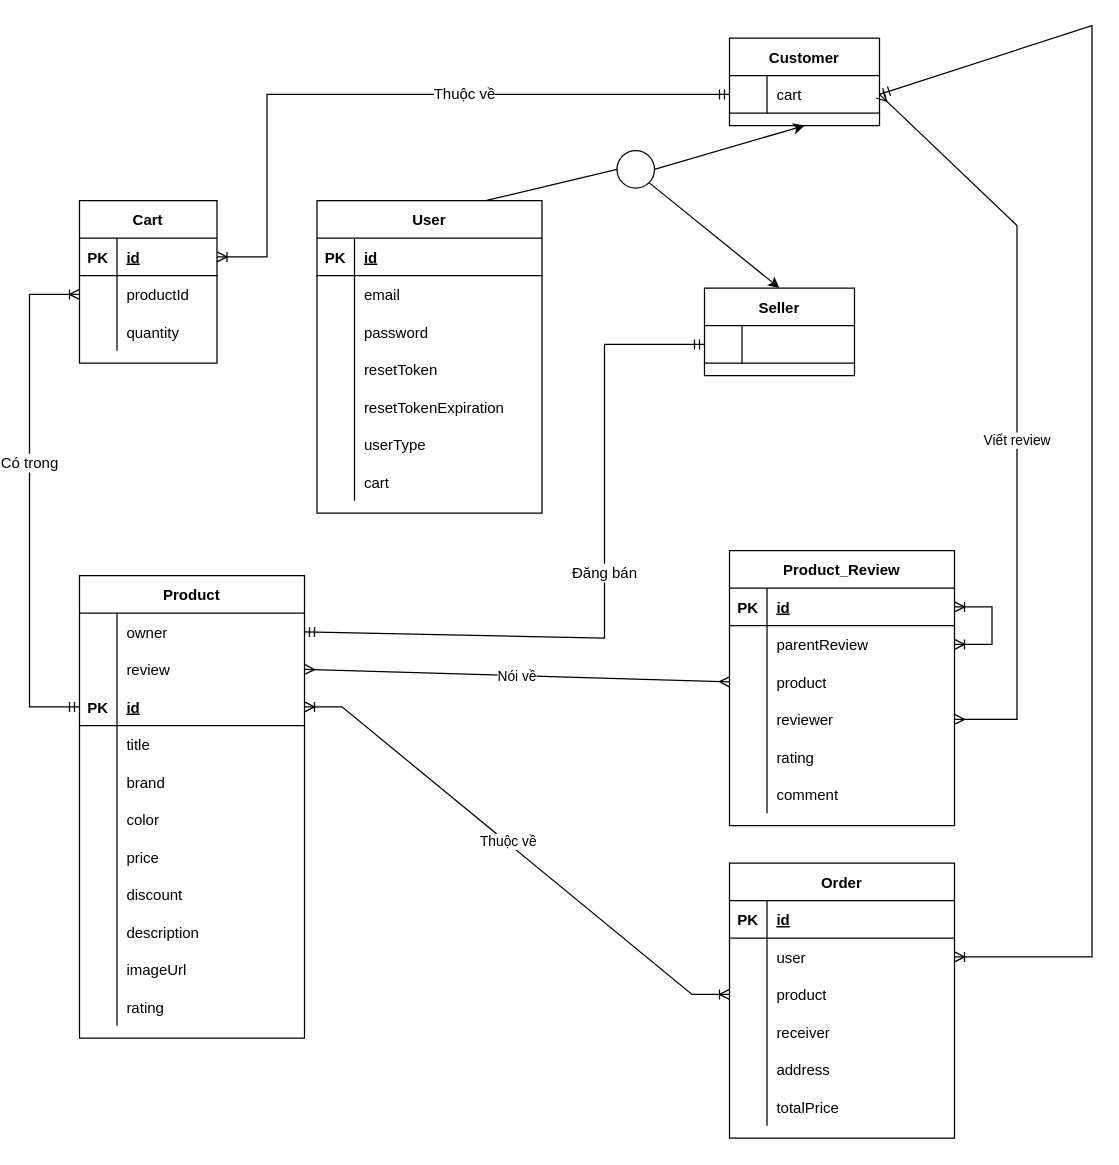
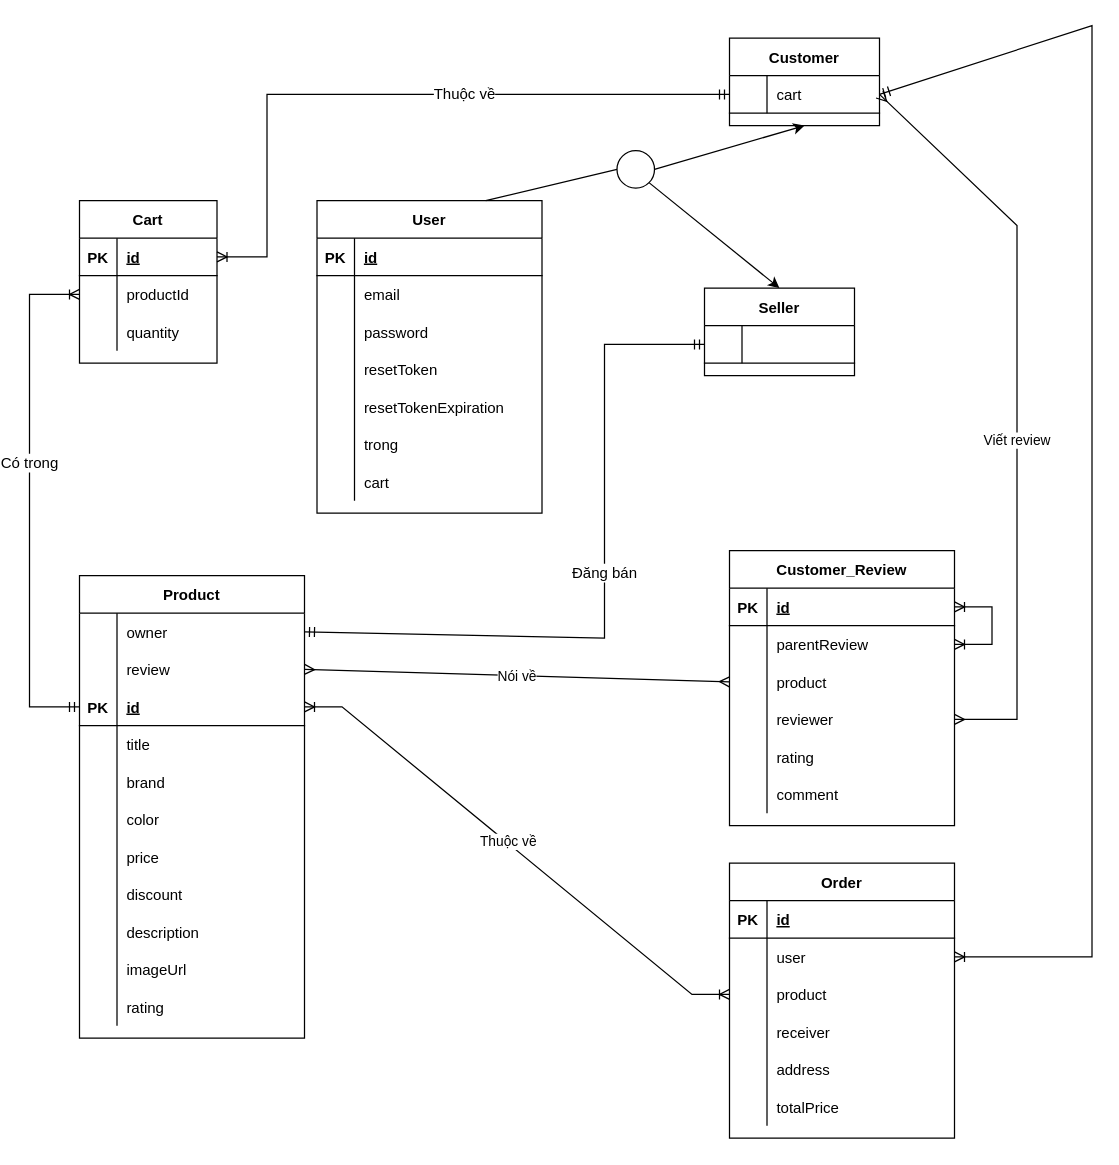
(397, 445) -> (385, 445)
(841, 570) -> (841, 570)
